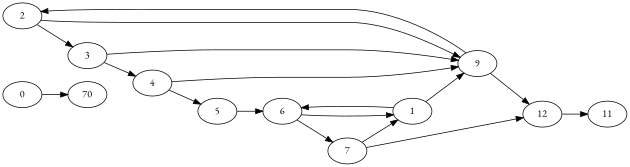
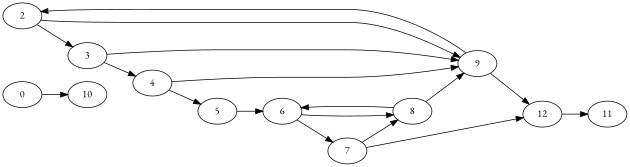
(87, 95) -> (87, 95)
(412, 111) -> (412, 111)
